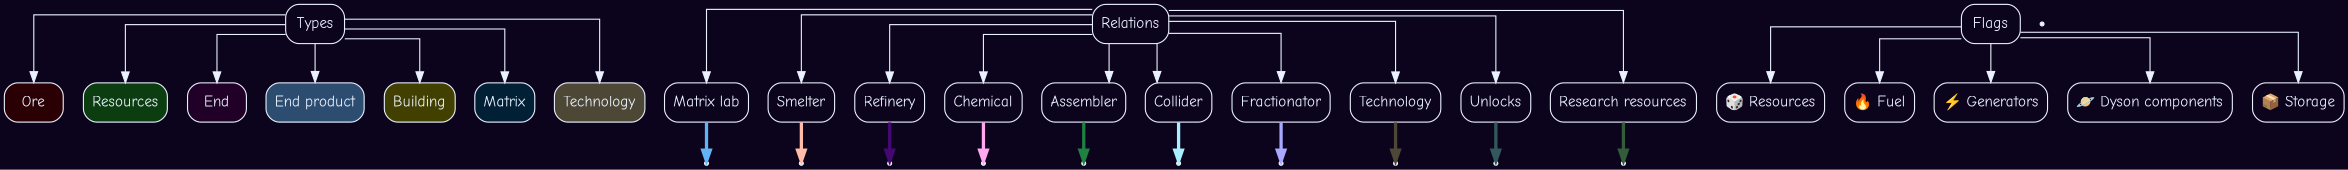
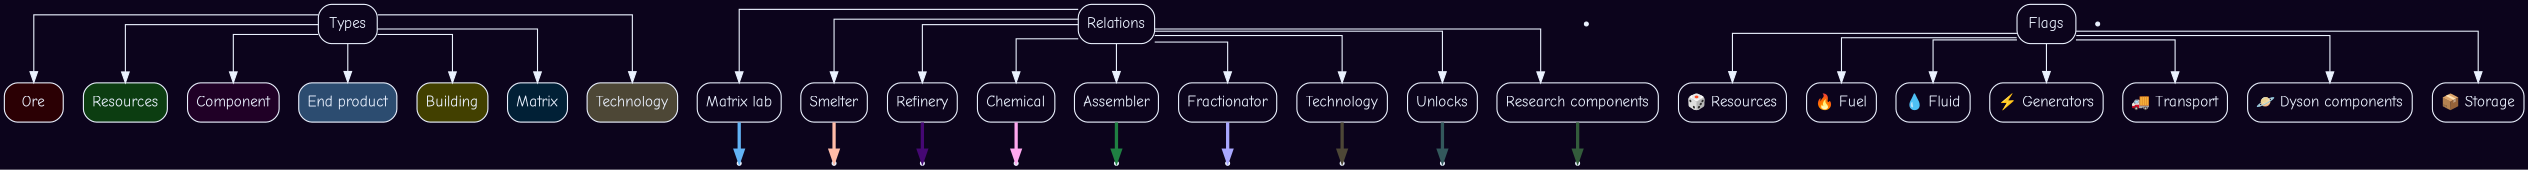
(217, 102) -> (233, 102)
(1179, 102) -> none
(1623, 102) -> (1578, 102)
none -> (1933, 102)
none -> (2175, 102)
